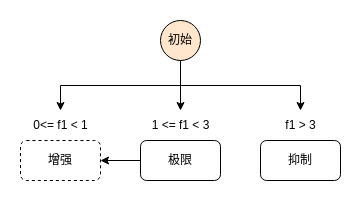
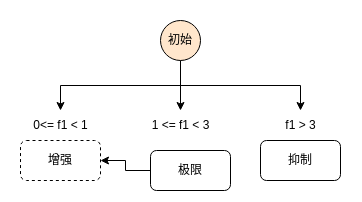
(181, 161) -> (191, 171)
